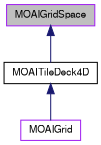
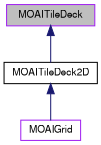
(51, 15) -> (51, 15)
(51, 73) -> (51, 73)
